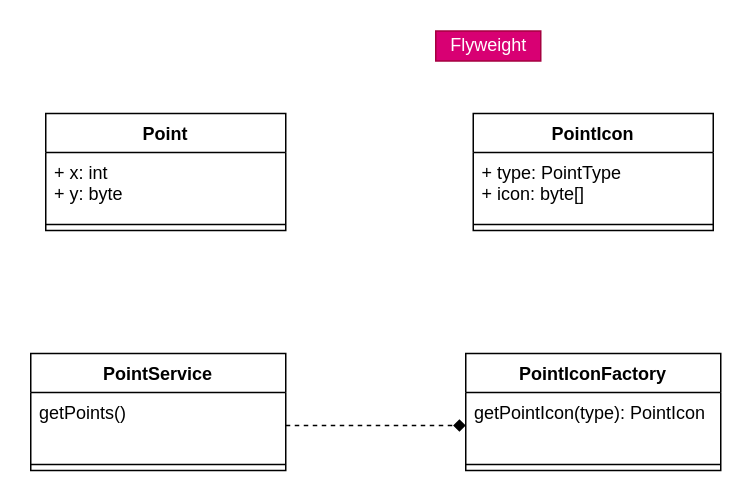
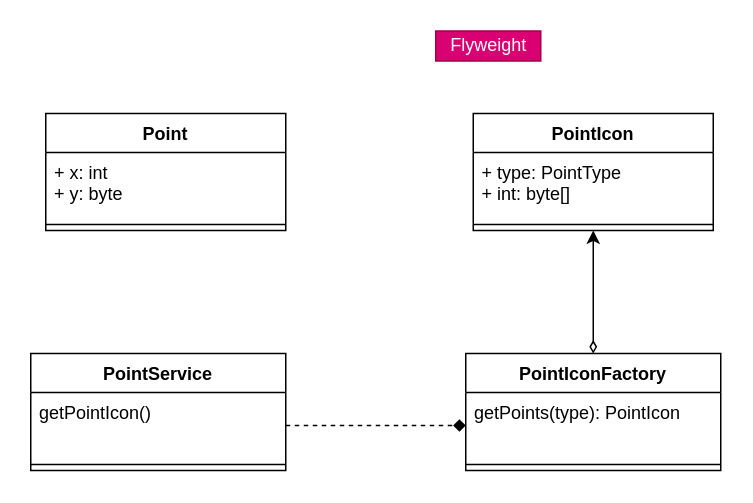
(558, 173) -> (558, 173)
none -> (593, 291)
(92, 413) -> (107, 413)
(611, 413) -> (596, 413)
